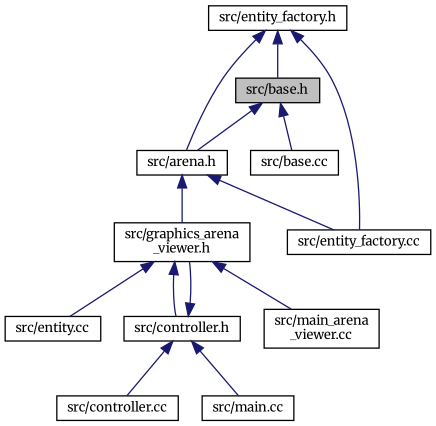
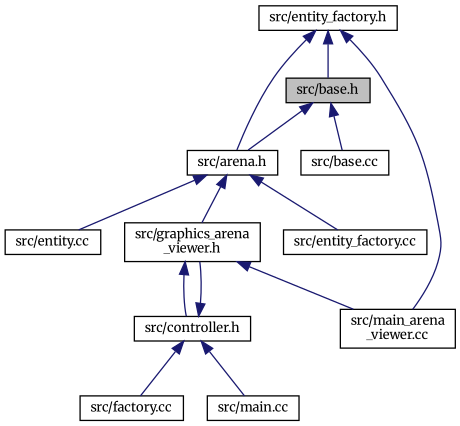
(349, 128) -> (426, 168)
(106, 293) -> (137, 205)
(118, 408) -> (132, 408)
